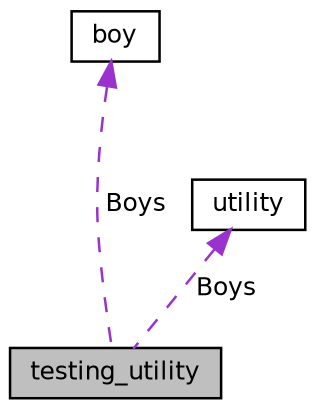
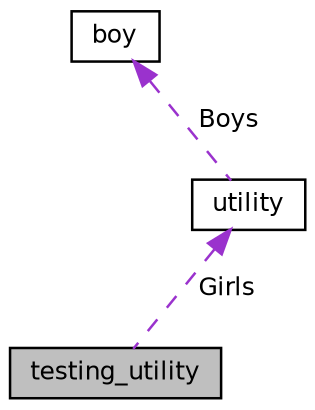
(98, 218) -> (190, 131)
(224, 289) -> (224, 289)
